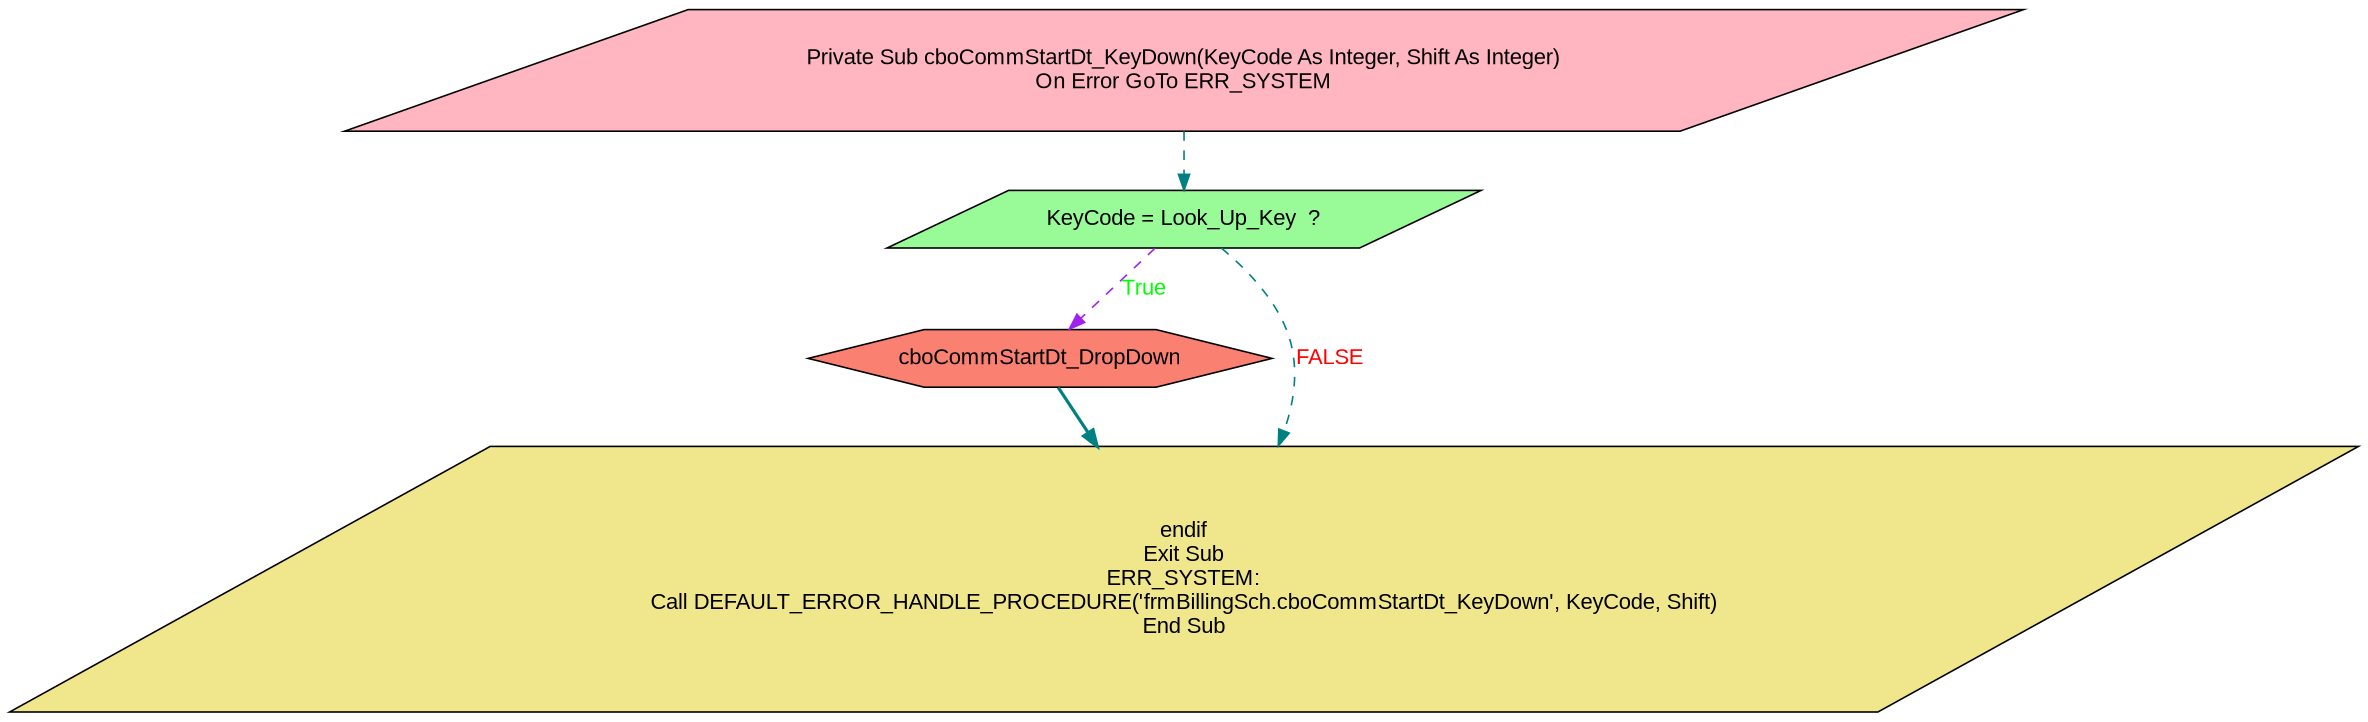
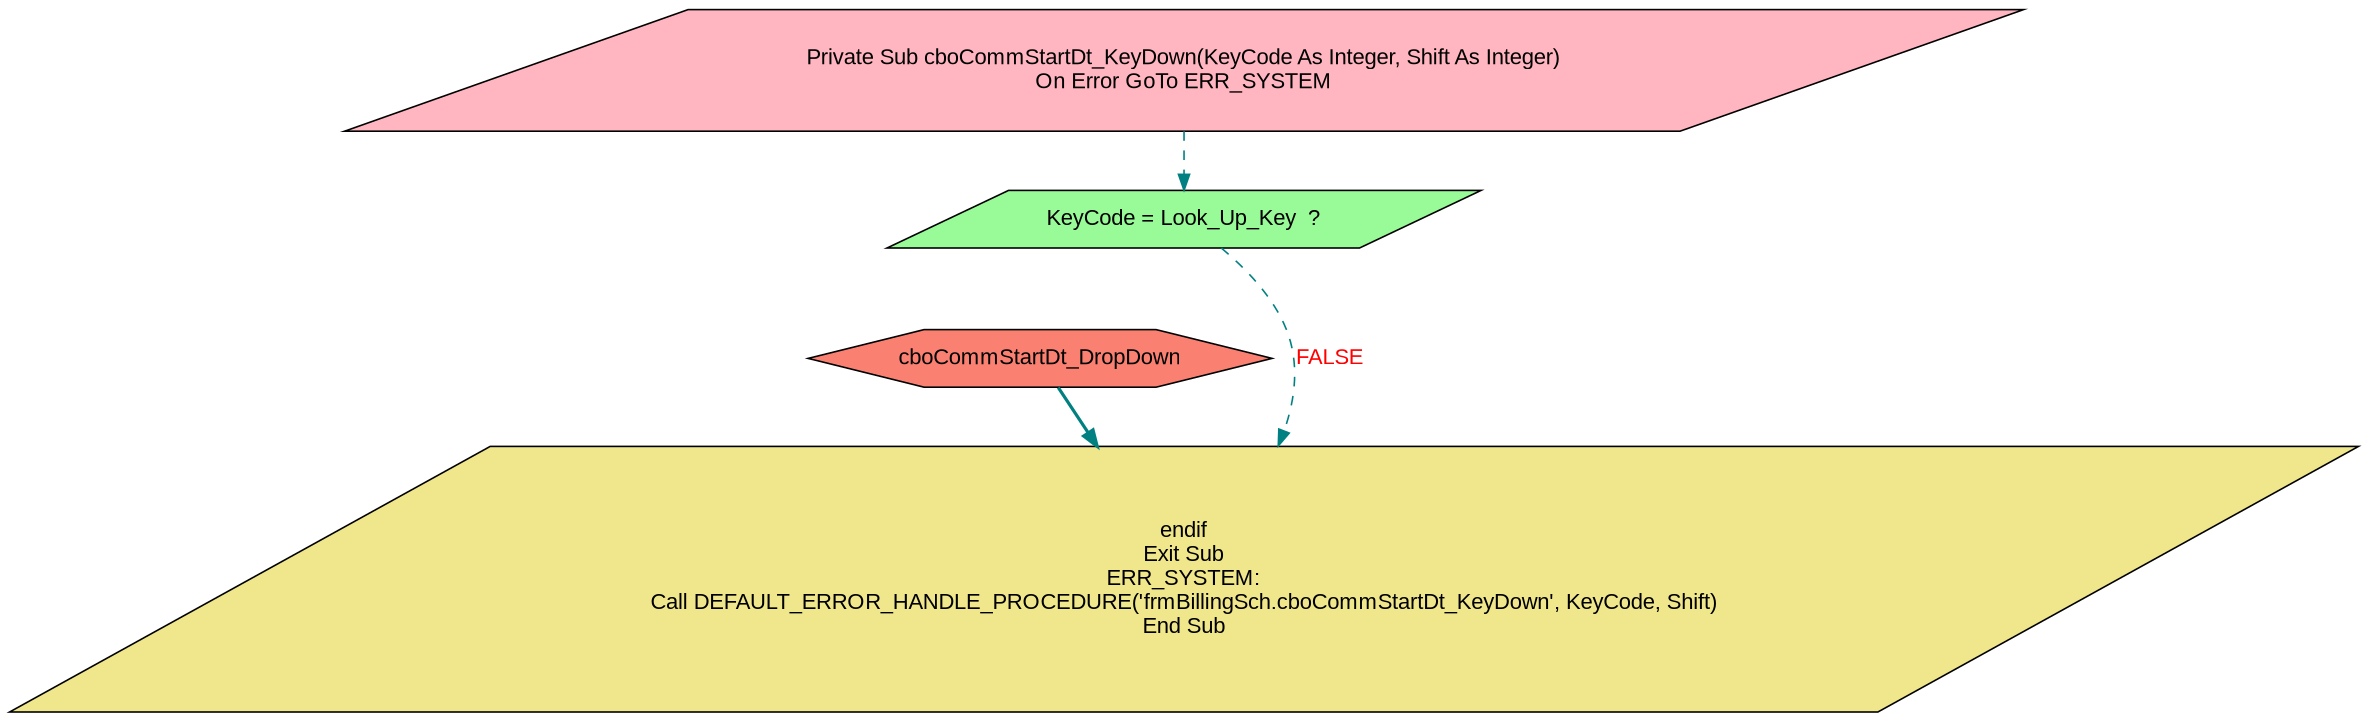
(1118, 283) -> none
